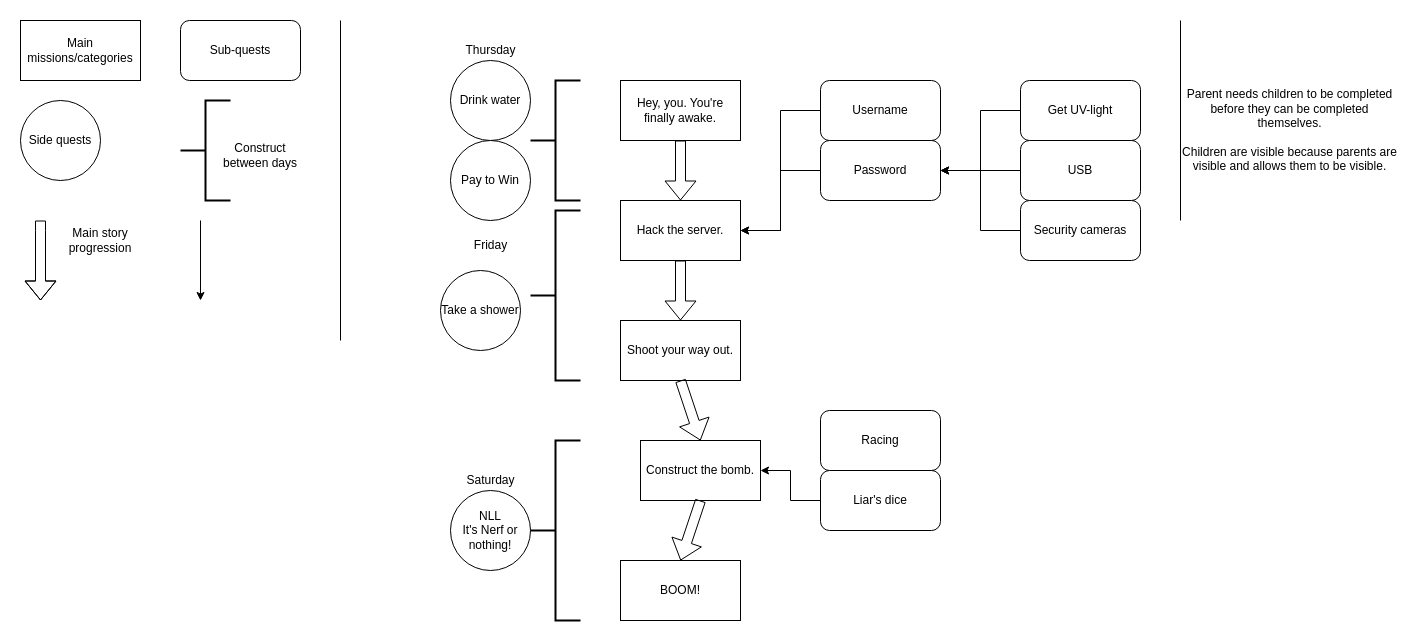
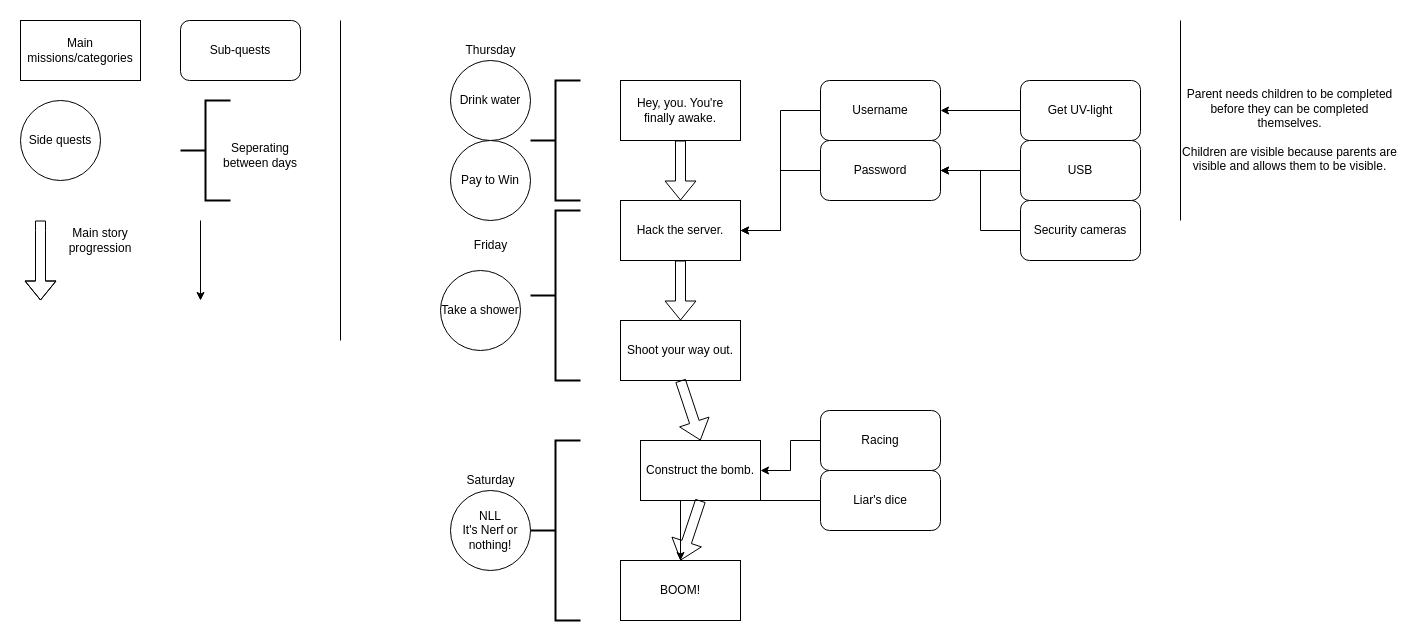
(981, 139) -> (965, 111)
(261, 156) -> (261, 156)
none -> (792, 441)
(791, 488) -> (681, 526)
